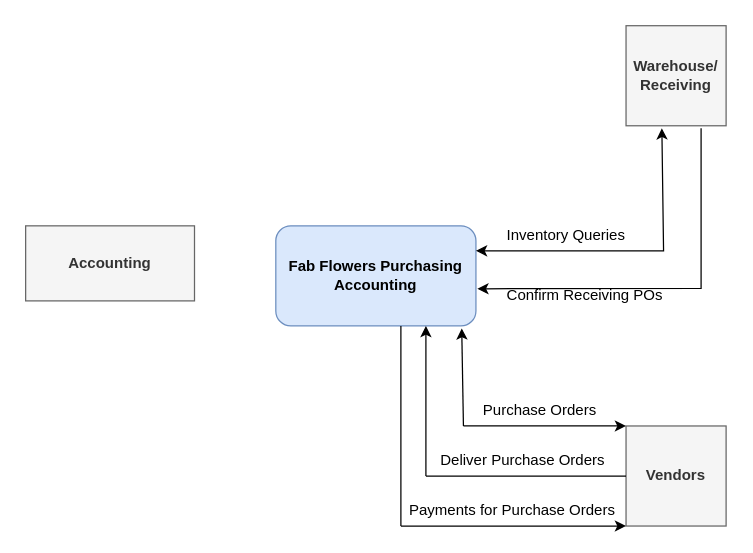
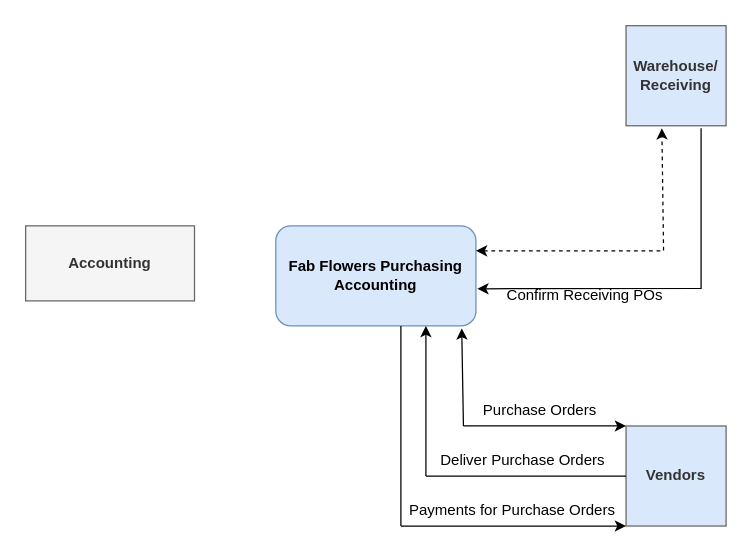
(676, 76) -> (676, 76)
(568, 234) -> none
(631, 251) -> (631, 251)
(676, 476) -> (676, 476)
